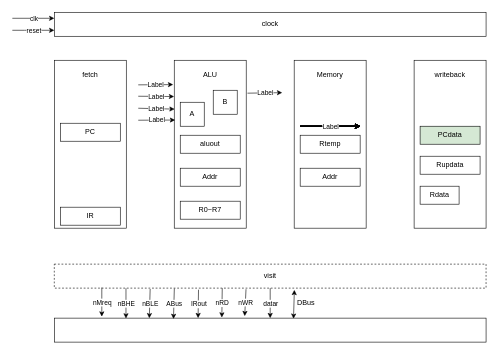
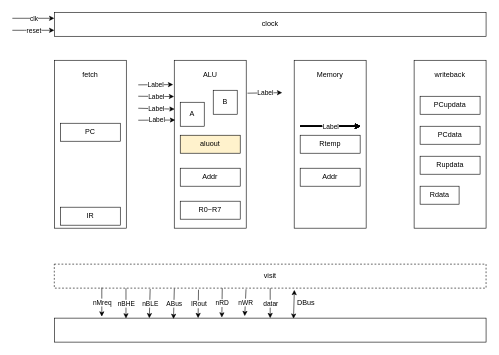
none -> (450, 105)
(450, 135) -> (450, 135)
(210, 144) -> (210, 144)
